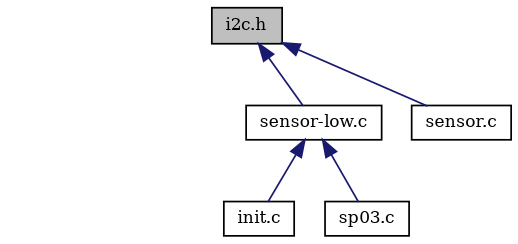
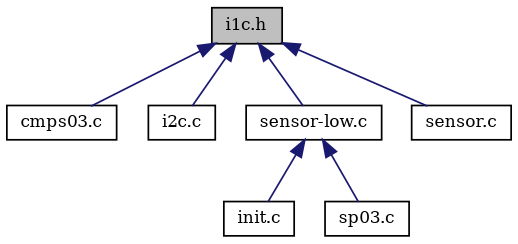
(247, 26) -> (247, 26)
none -> (62, 123)
none -> (182, 123)
